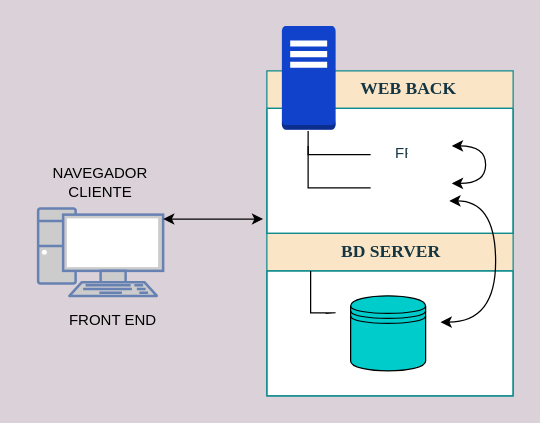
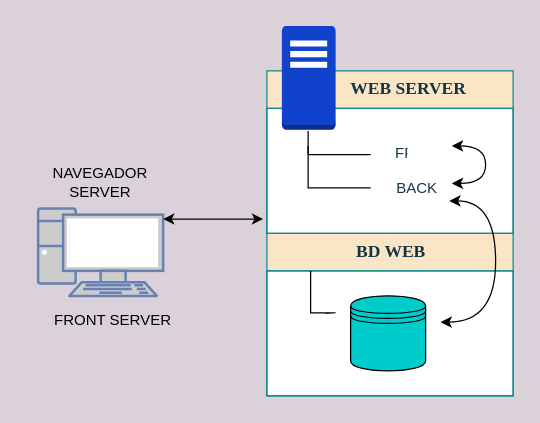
(391, 89) -> (391, 89)
(101, 182) -> (101, 182)
none -> (409, 189)
(391, 252) -> (391, 252)
(113, 321) -> (113, 321)
